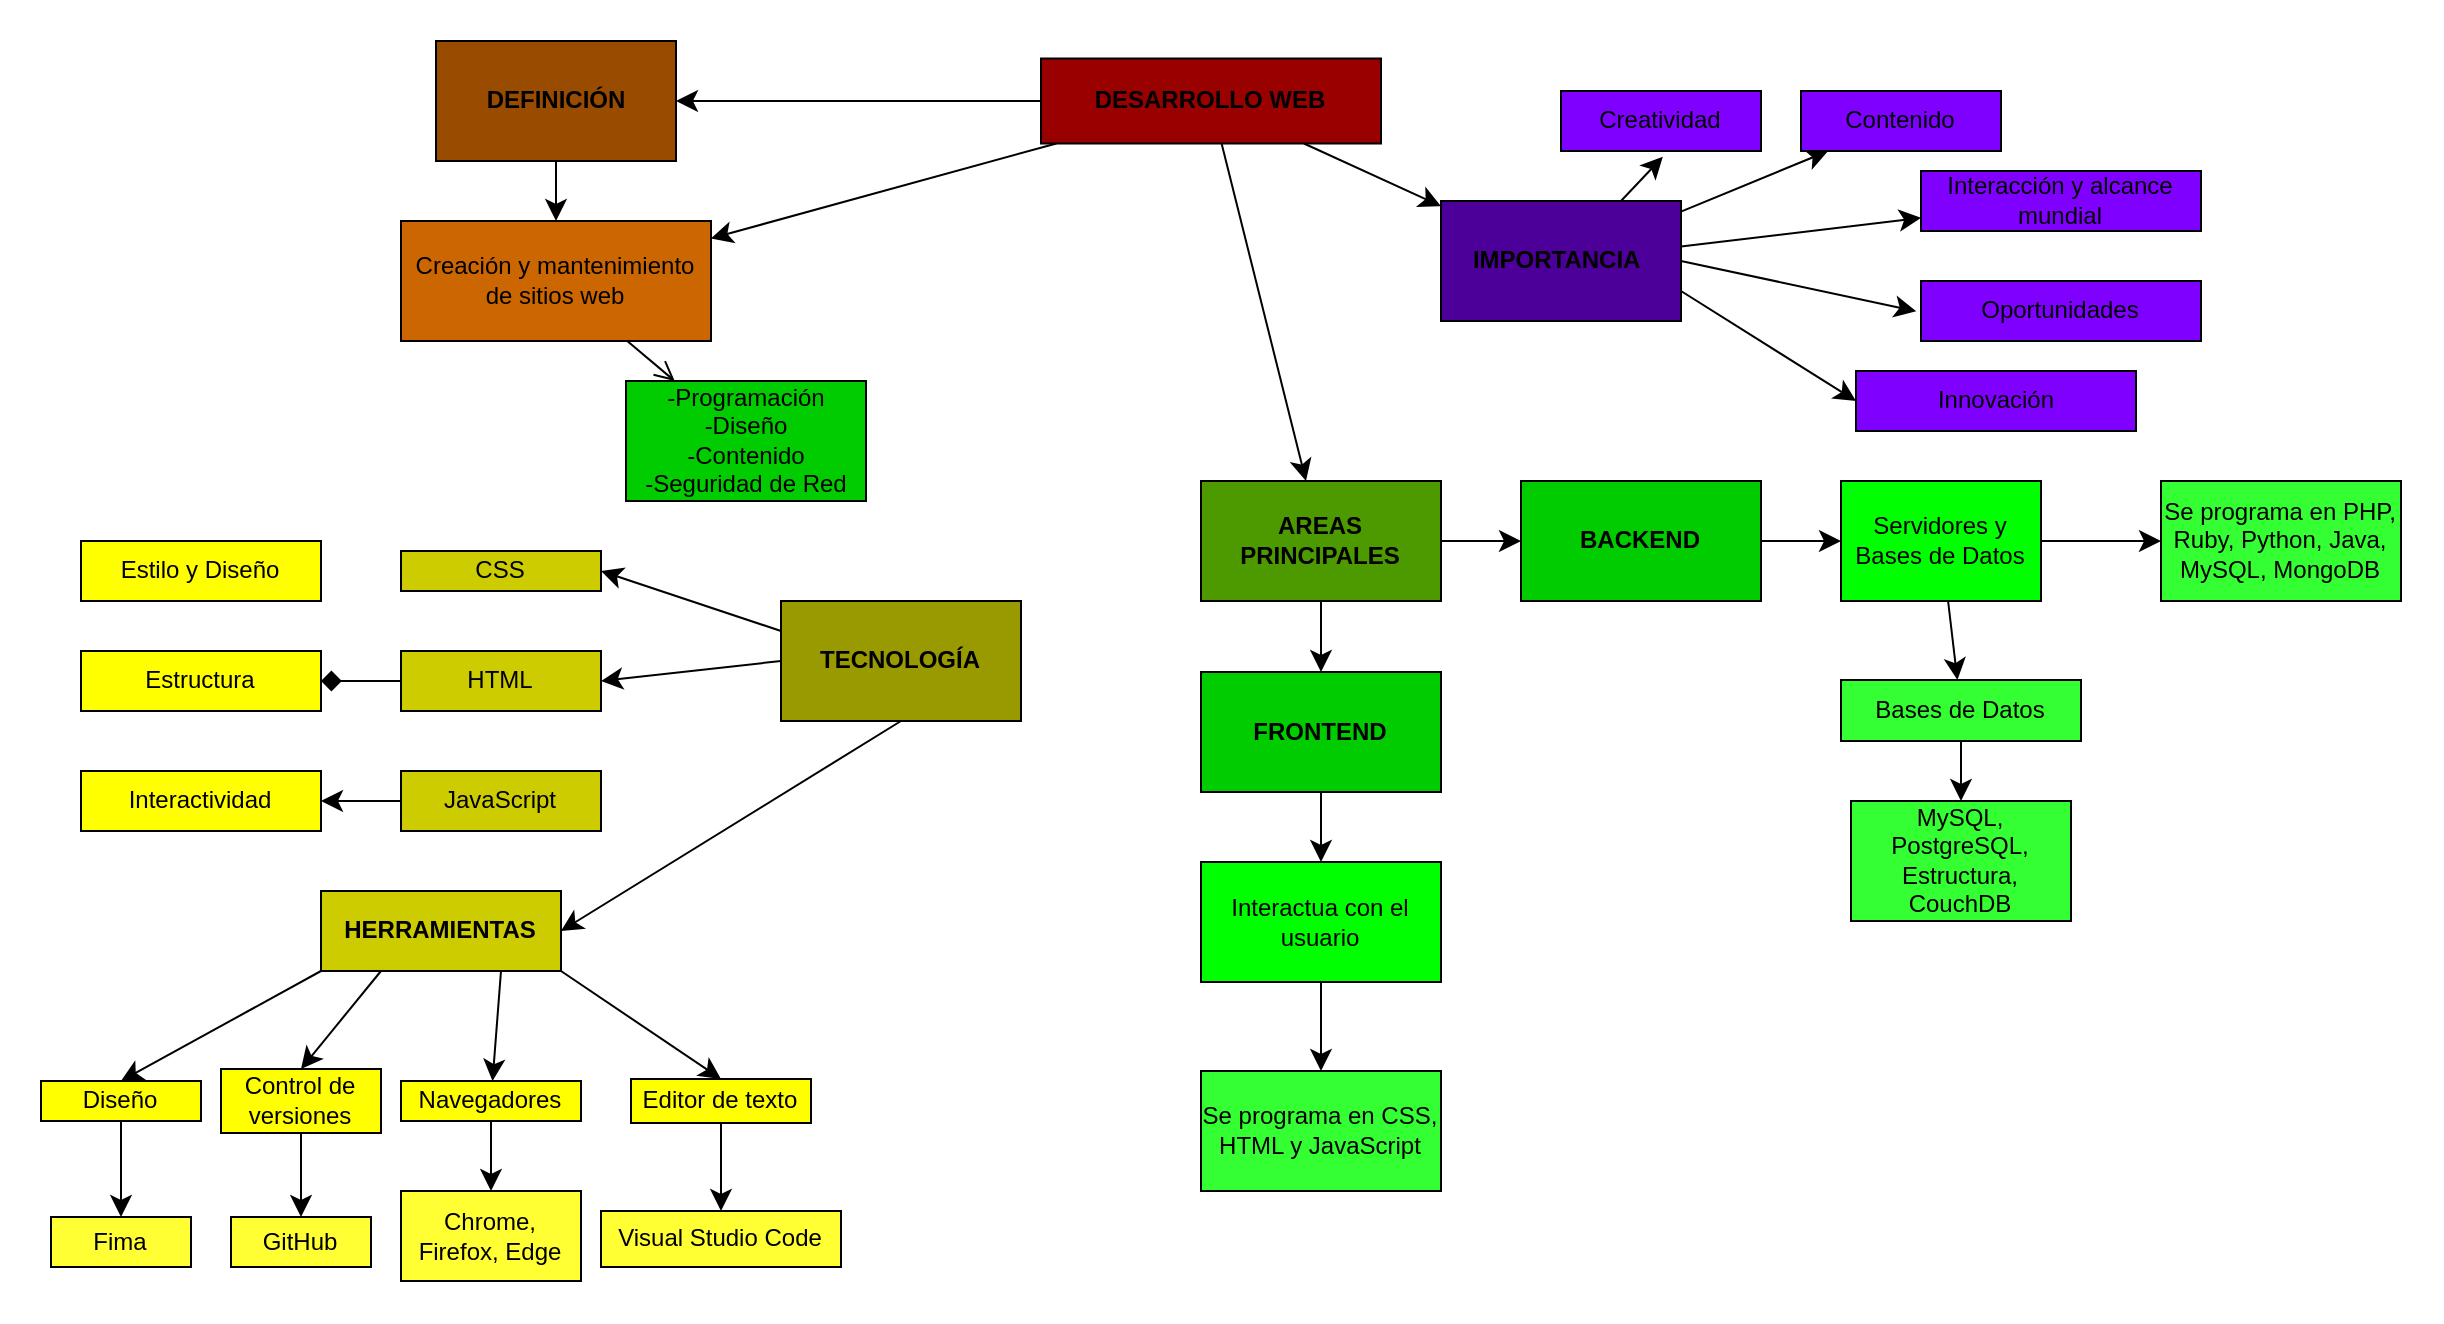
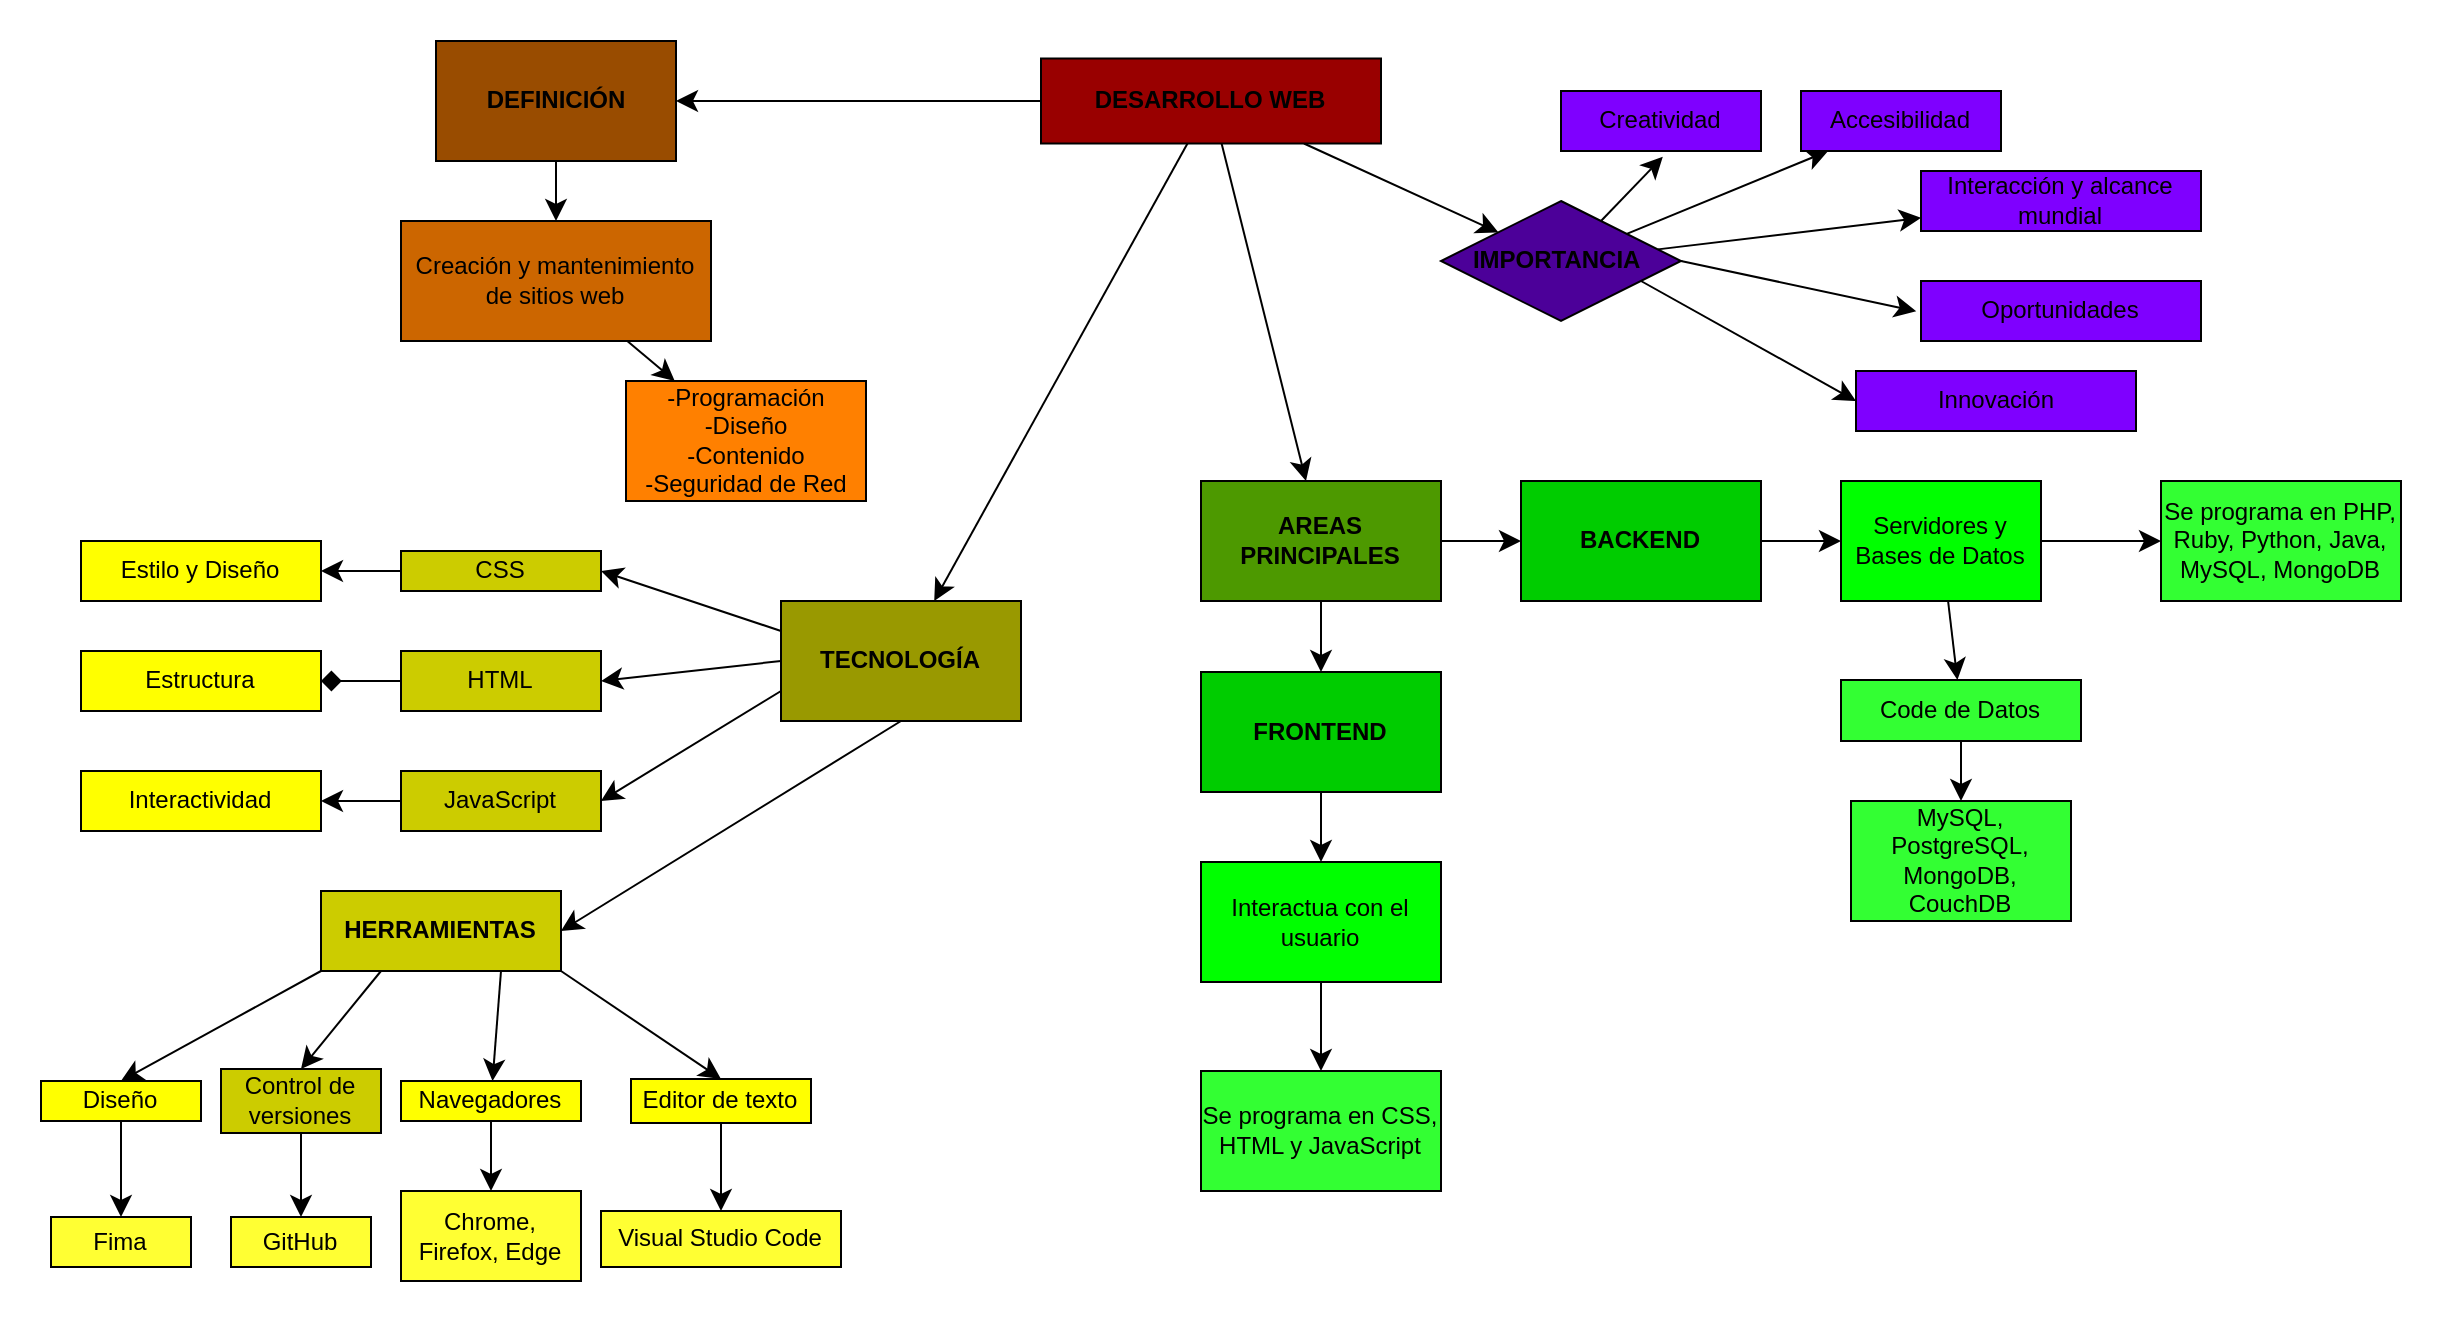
(1901, 121) -> (1901, 121)
(889, 190) -> (1064, 366)
(1561, 261) -> (1561, 261)
(664, 372) -> (661, 369)
(746, 441) -> (746, 441)
none -> (368, 571)
(1961, 711) -> (1961, 711)
none -> (696, 743)
(1961, 861) -> (1961, 861)
(301, 1101) -> (301, 1101)
